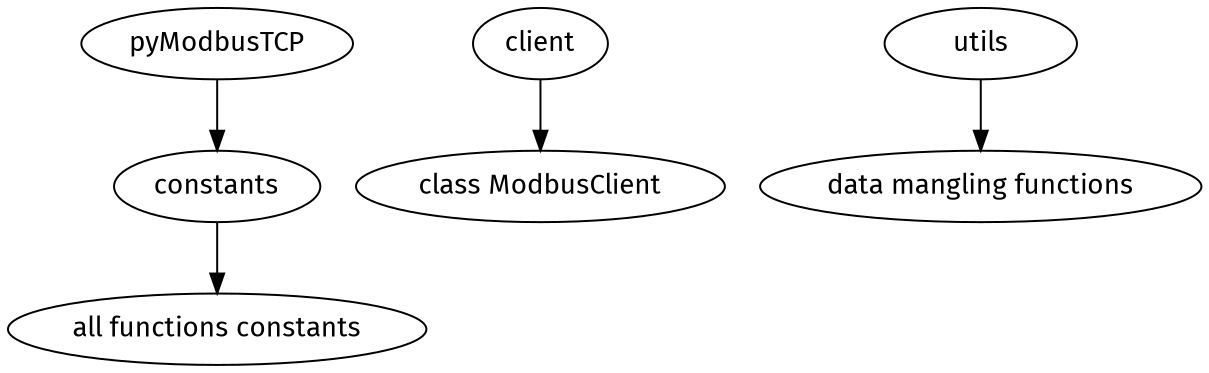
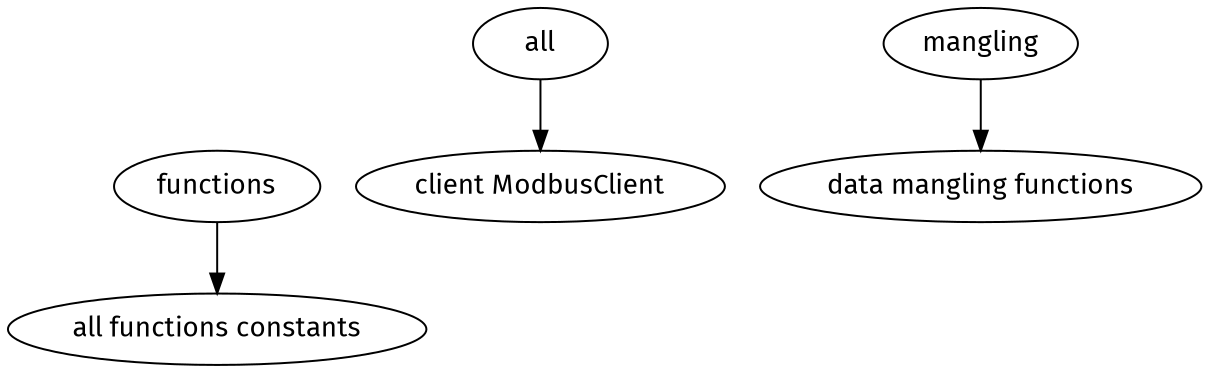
(217, 44) -> none
(540, 44) -> (540, 44)
(981, 44) -> (981, 44)
(217, 186) -> (217, 186)
(540, 186) -> (540, 186)
